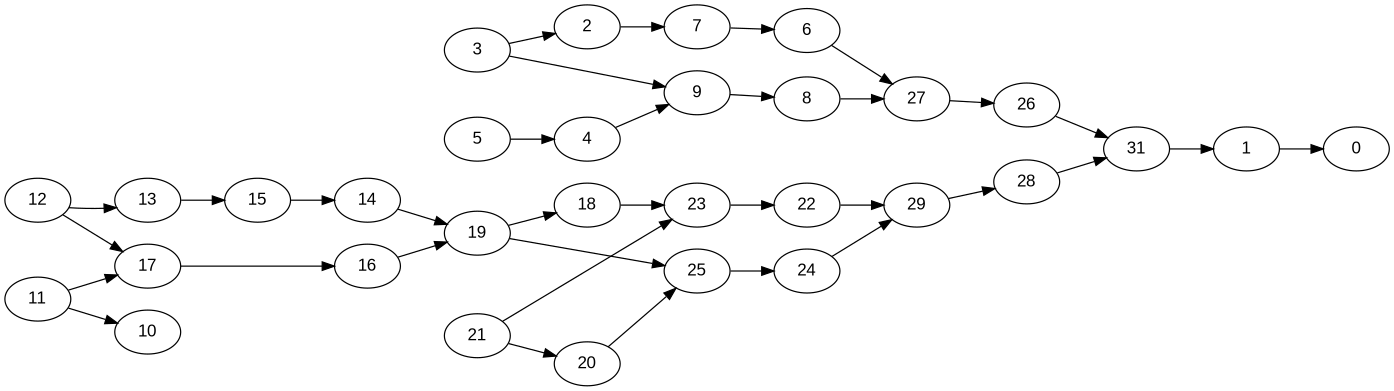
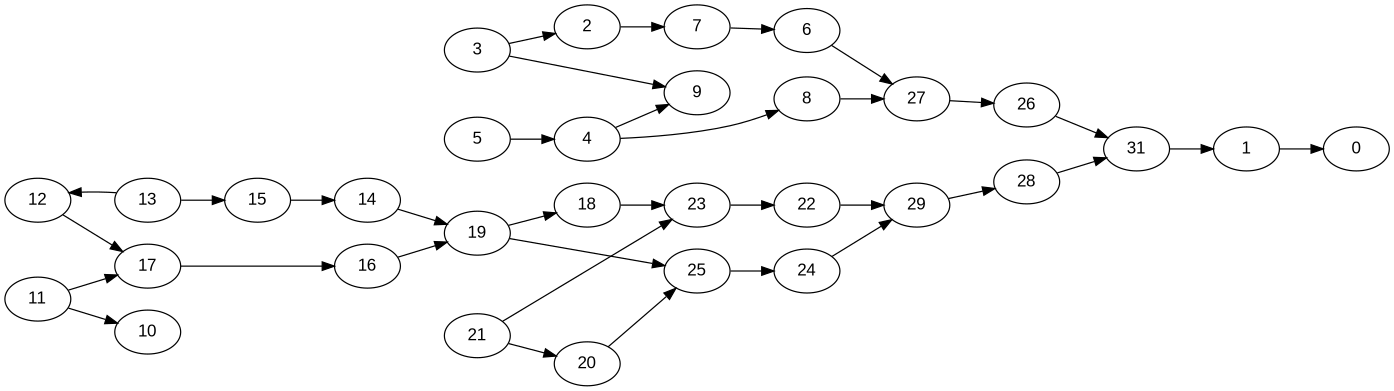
(746, 95) -> (695, 132)
(87, 208) -> (99, 192)
